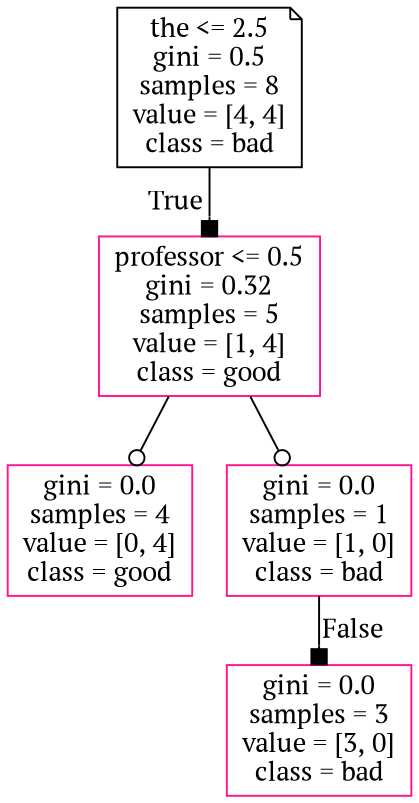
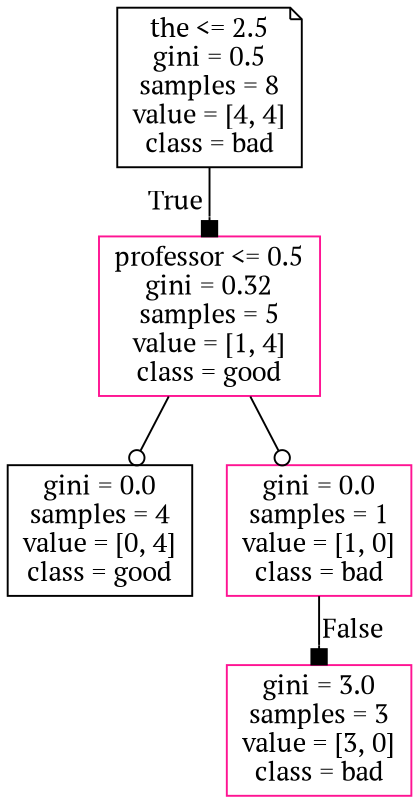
(100, 531) -> (100, 531)
(319, 730) -> (319, 730)
